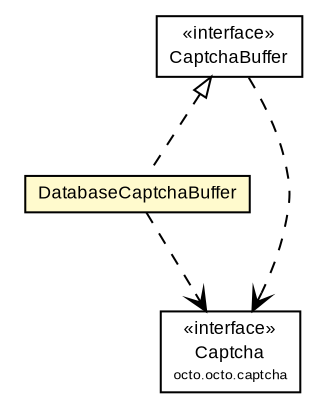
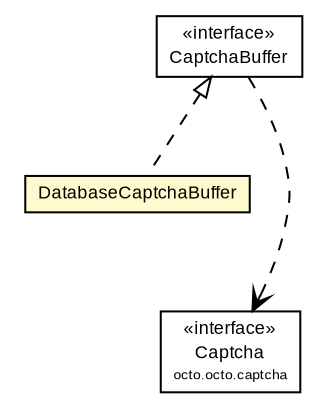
(171, 253) -> none
